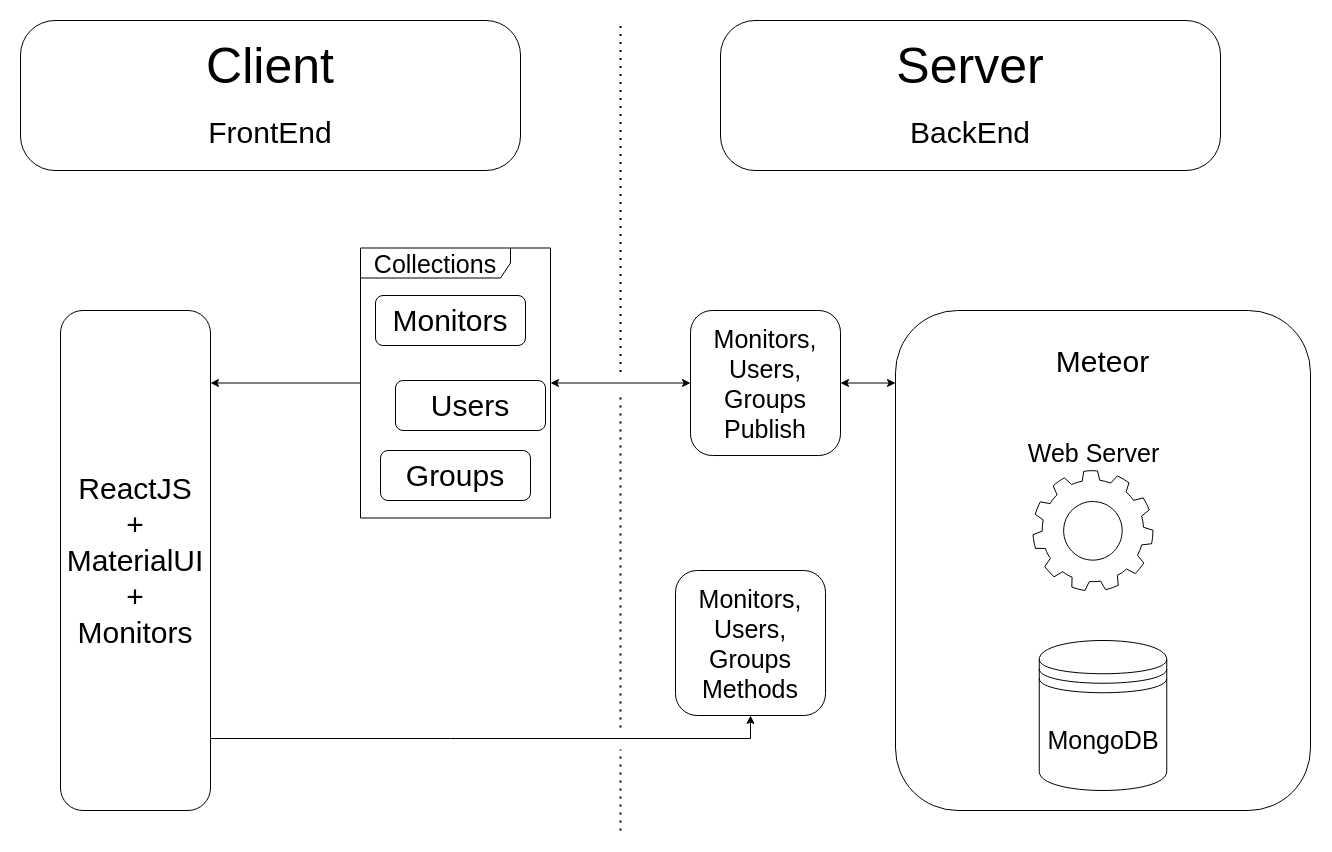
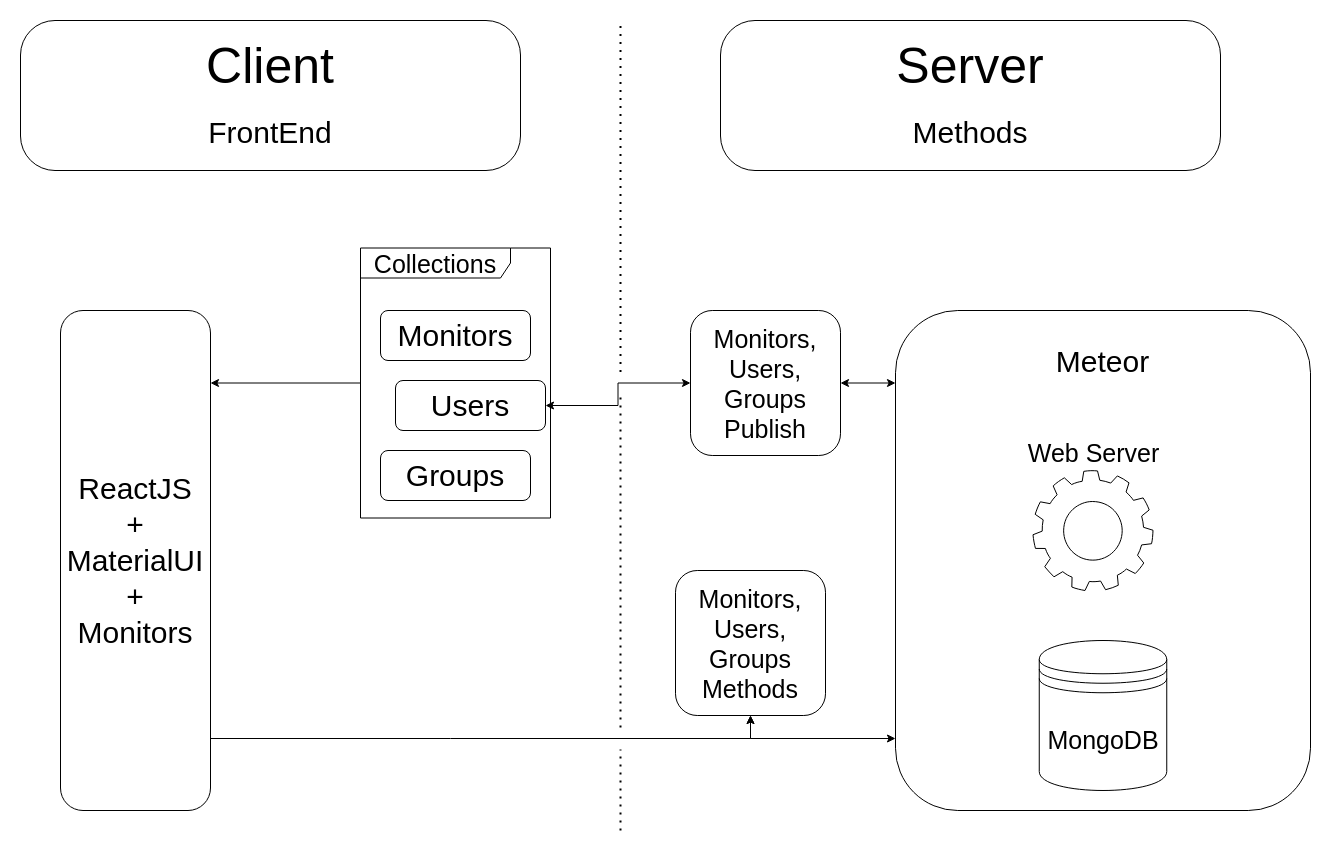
(971, 96) -> (971, 96)
(451, 321) -> (456, 336)
(588, 383) -> (596, 406)
none -> (820, 739)
